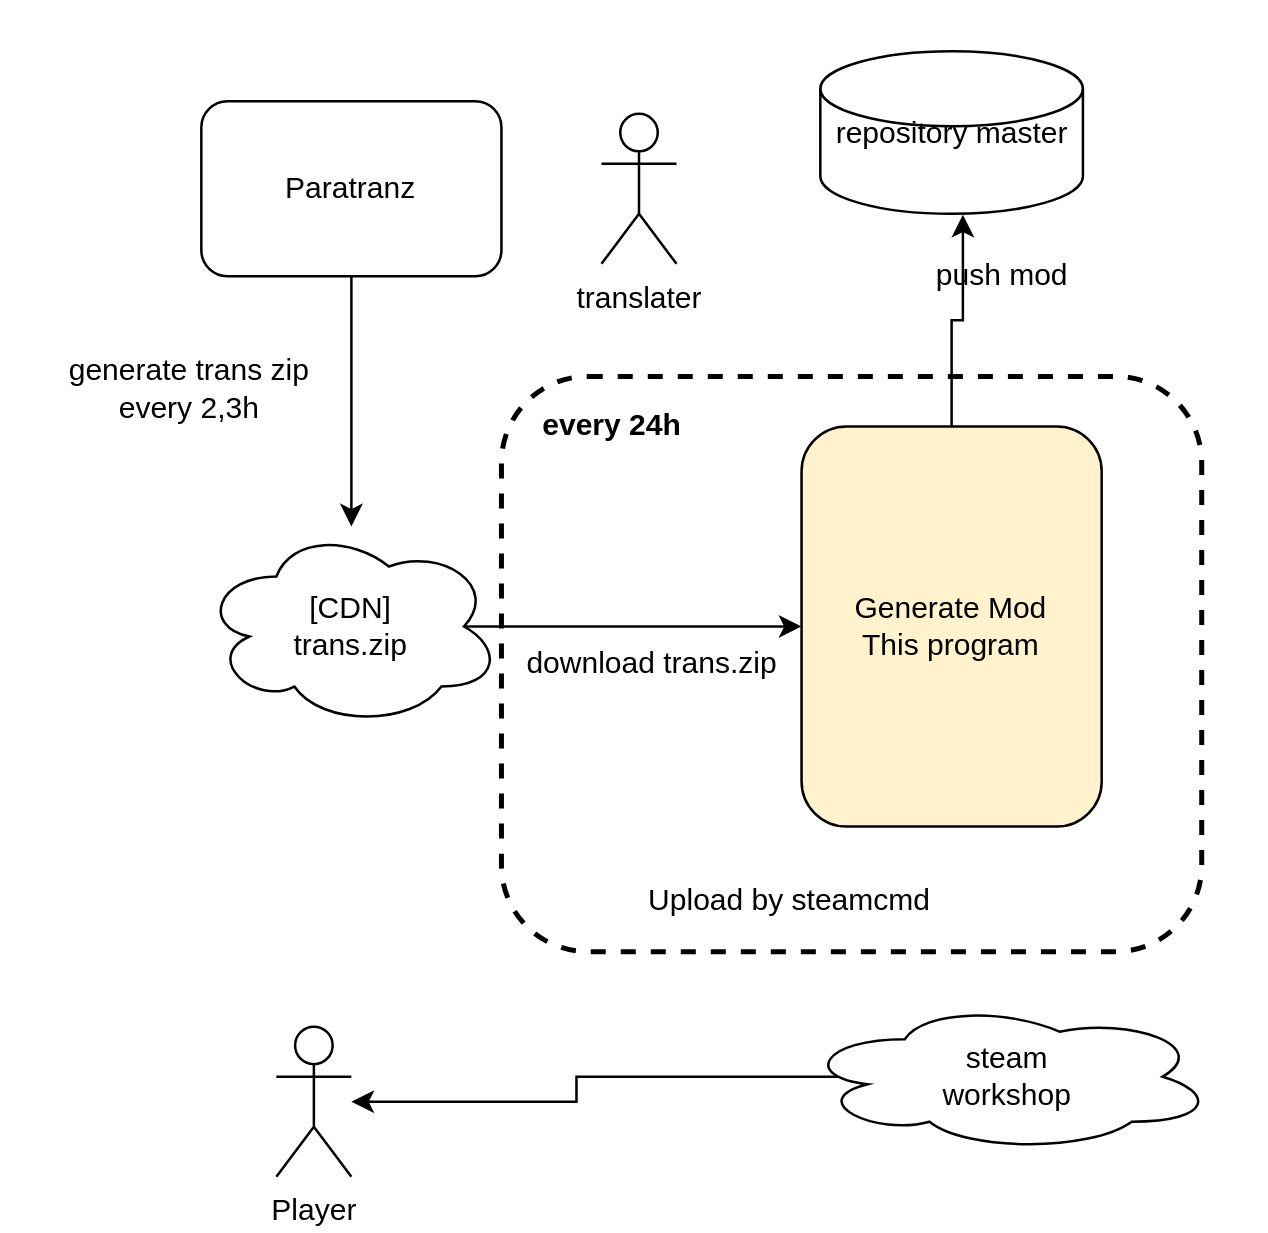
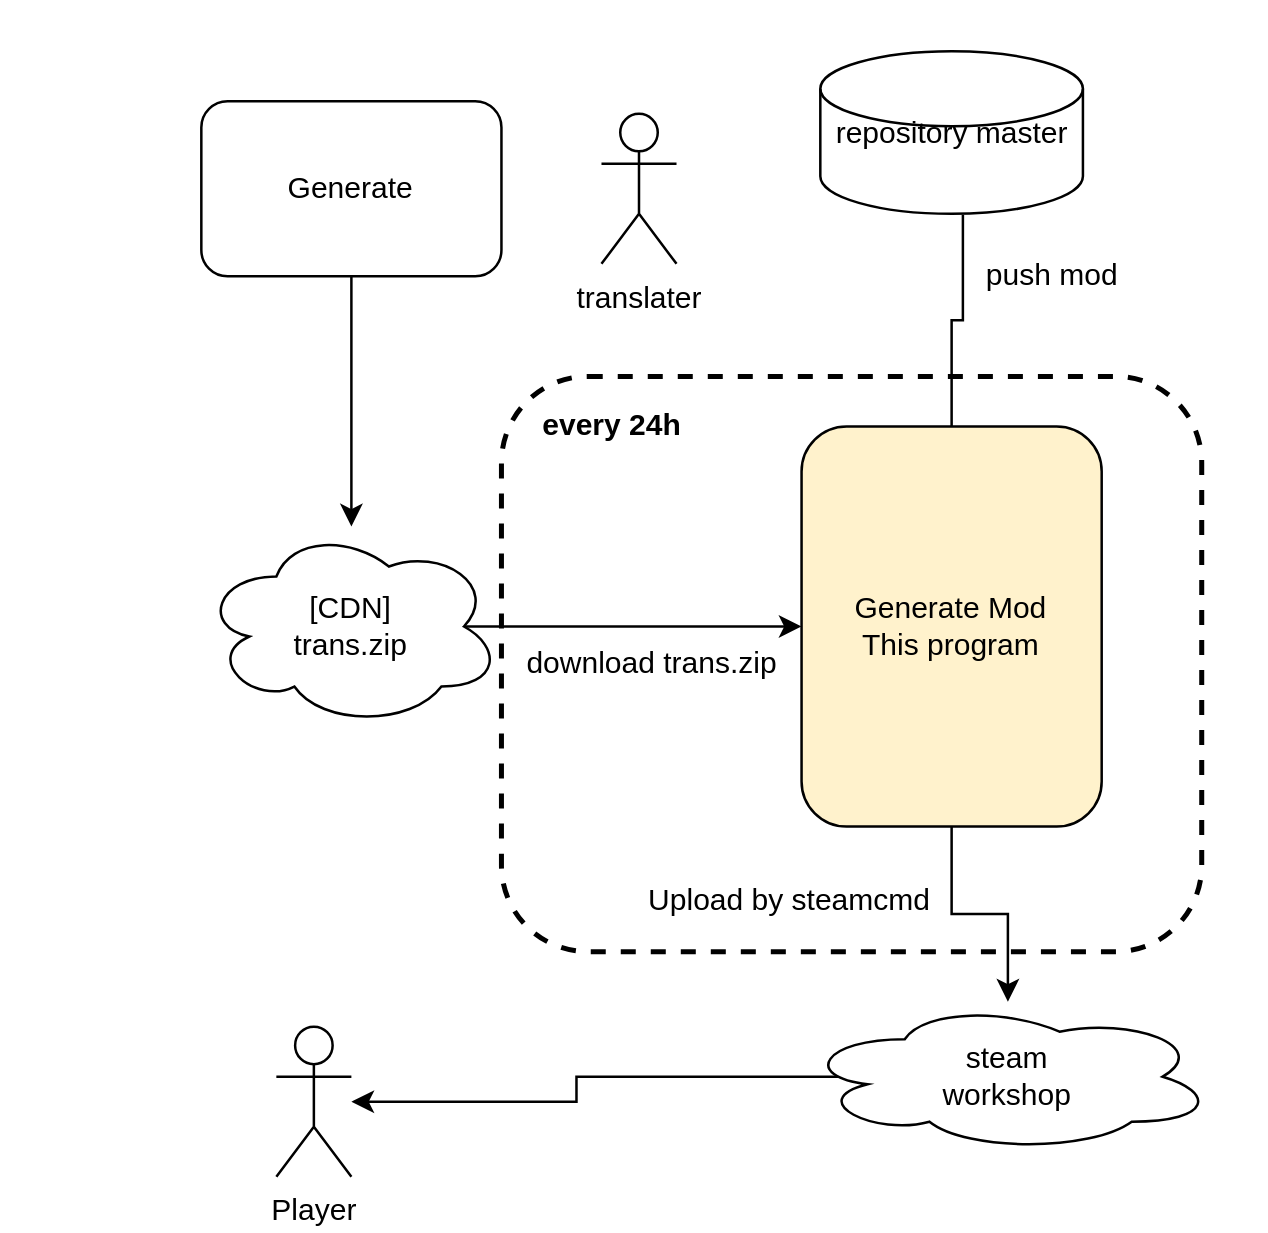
(351, 189) -> (351, 189)
(963, 232) -> (963, 225)
(1001, 276) -> (1051, 276)
(189, 389) -> none
none -> (971, 914)
